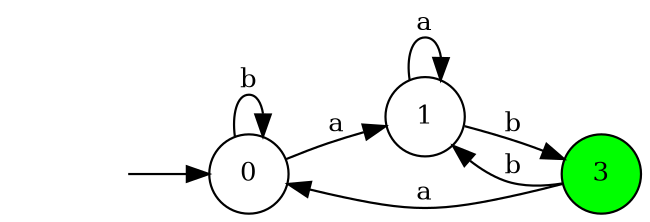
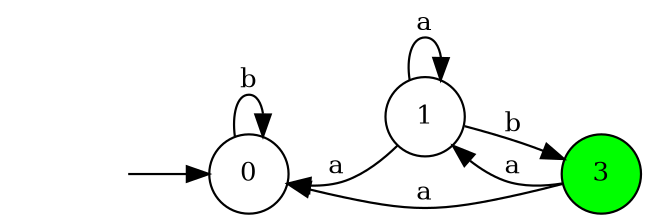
(325, 144) -> (358, 175)
(513, 166) -> (513, 166)
